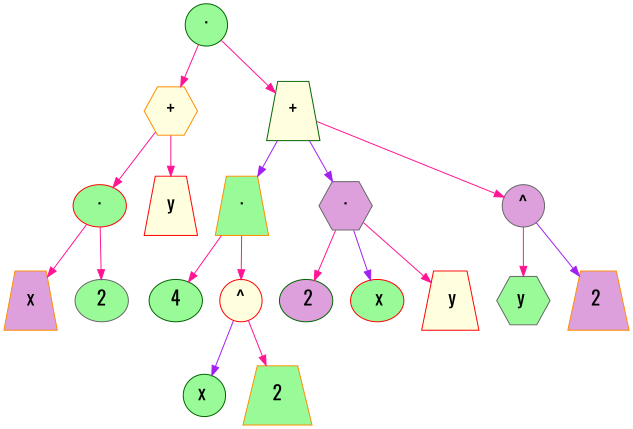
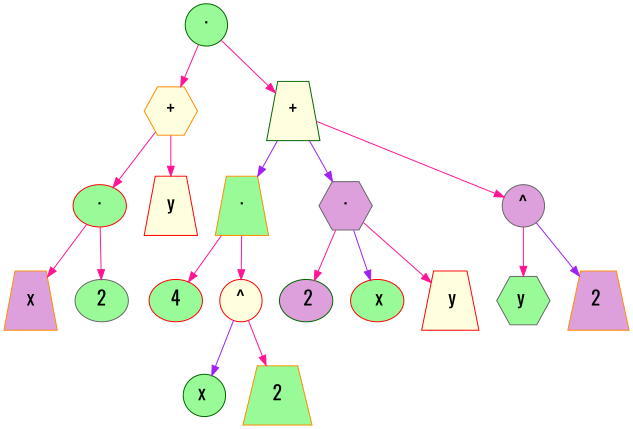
(176, 301) -> (176, 301)
